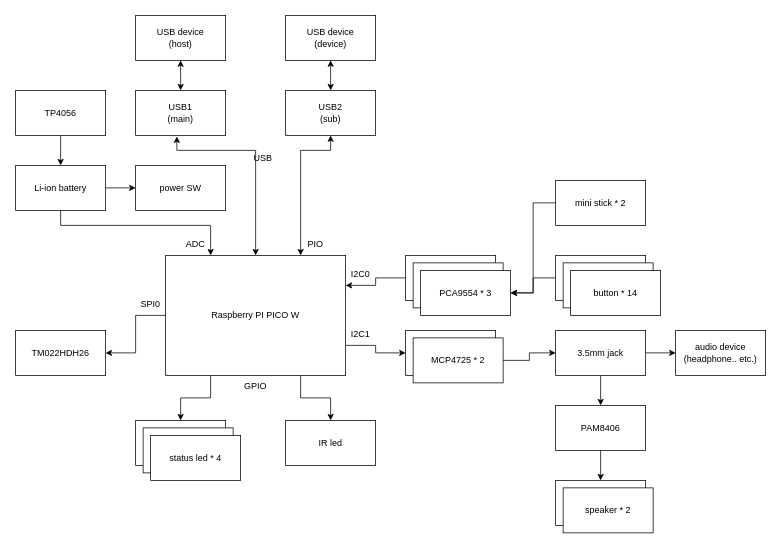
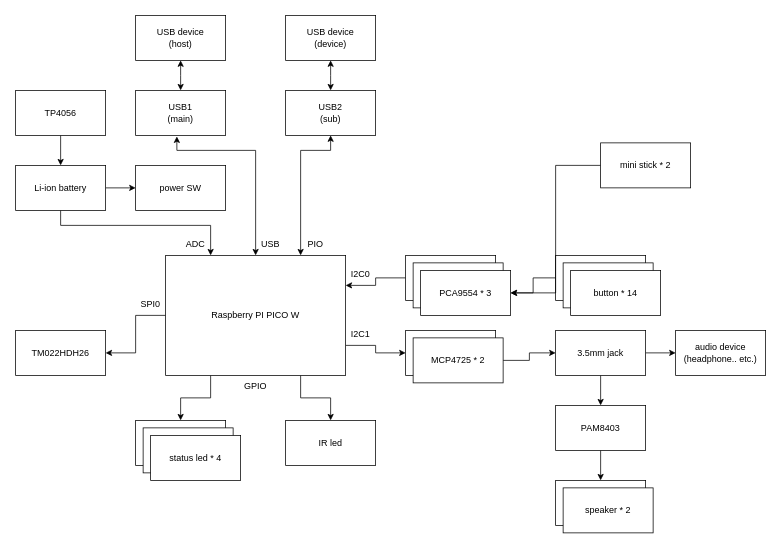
(263, 158) -> (270, 244)
(600, 203) -> (645, 165)
(600, 428) -> (600, 428)
